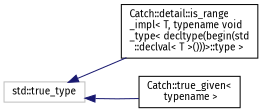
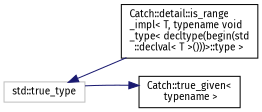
(117, 99) -> (107, 85)
